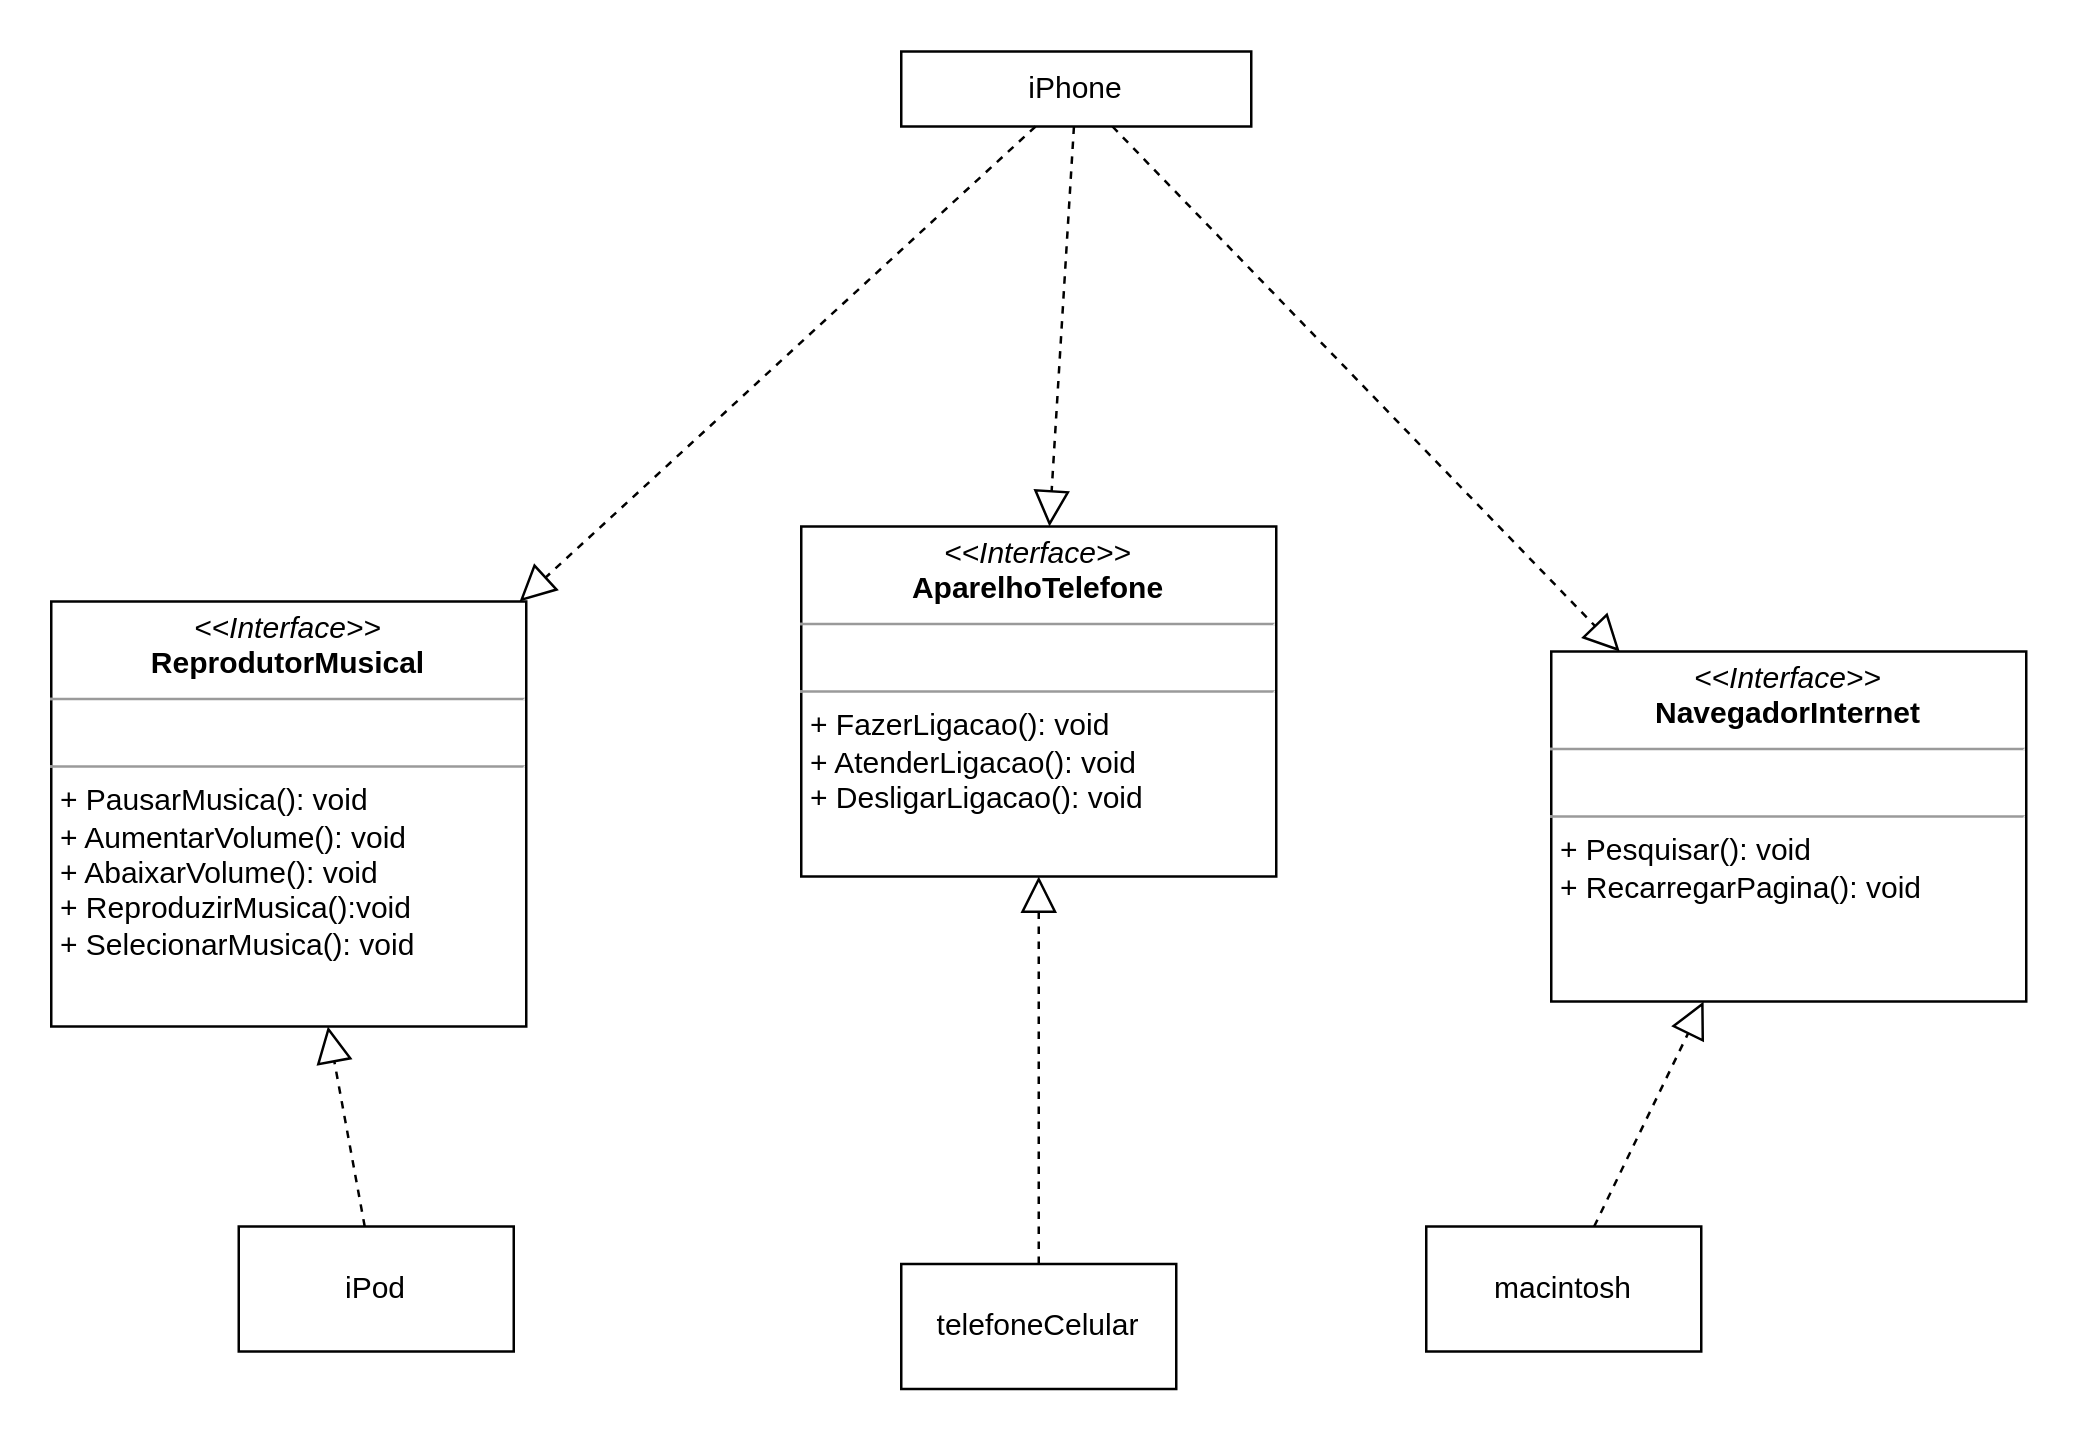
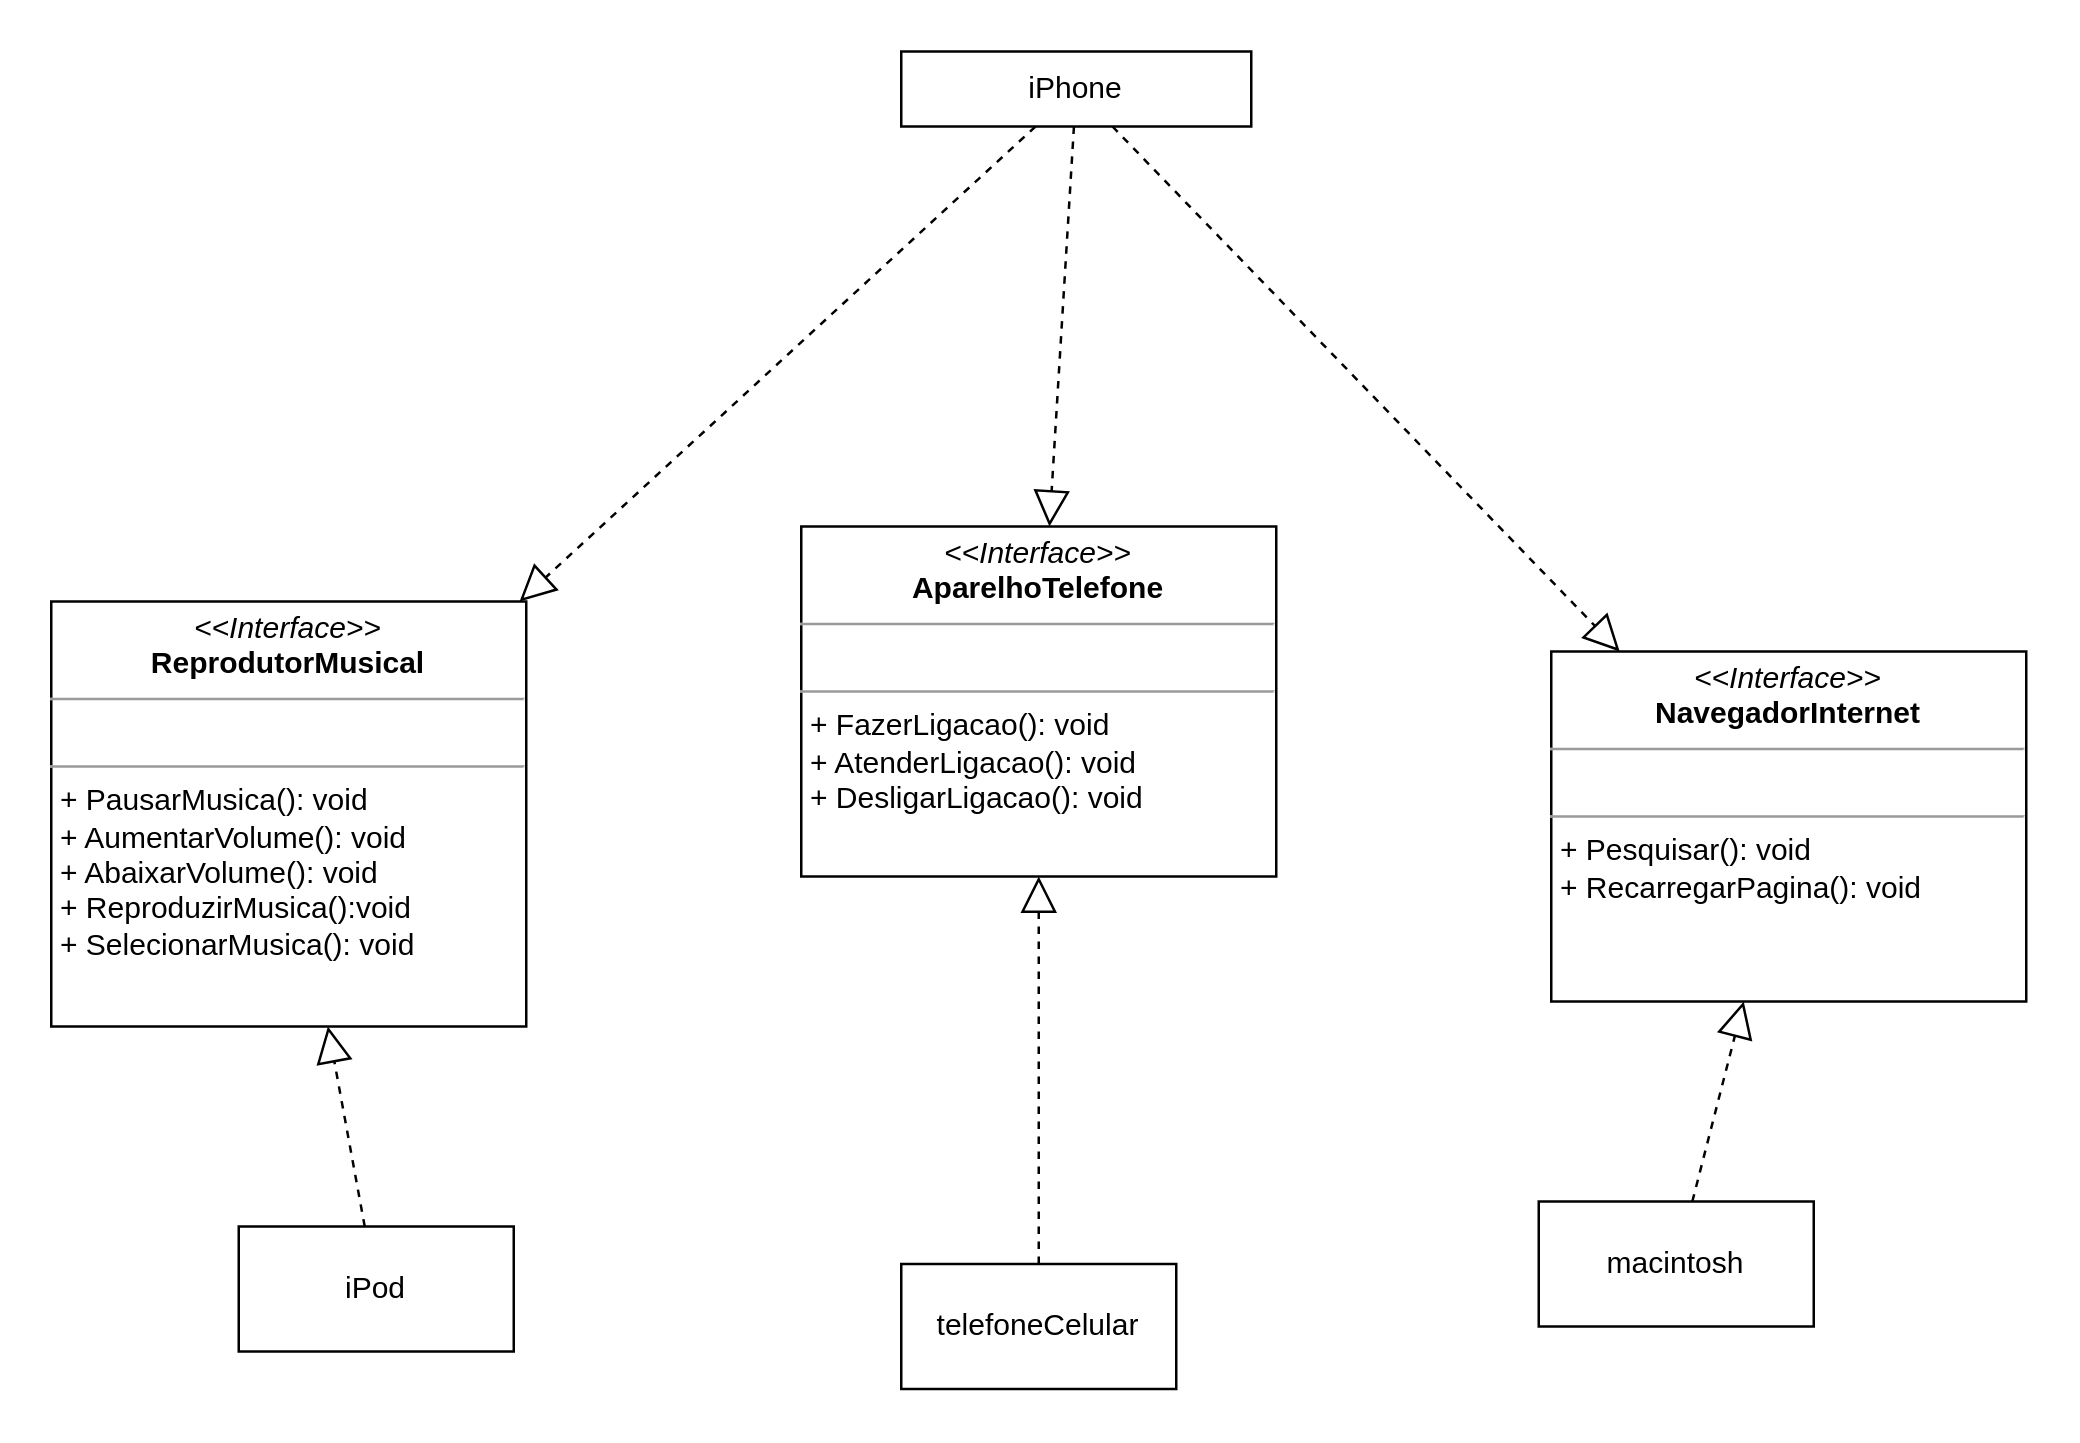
(1564, 1289) -> (1676, 1264)
